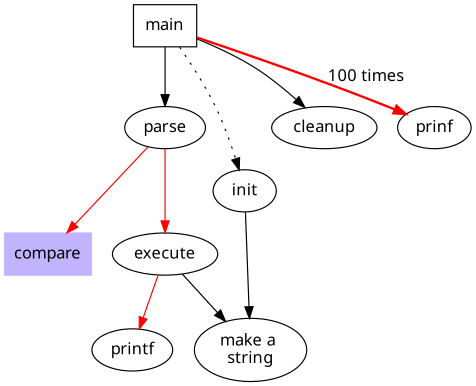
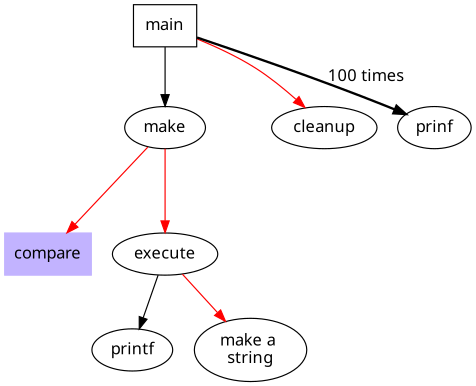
(249, 64) -> (249, 64)
(296, 72) -> (296, 72)
(165, 128) -> (165, 128)
(245, 191) -> none
(200, 293) -> (200, 293)
(151, 296) -> (151, 296)
